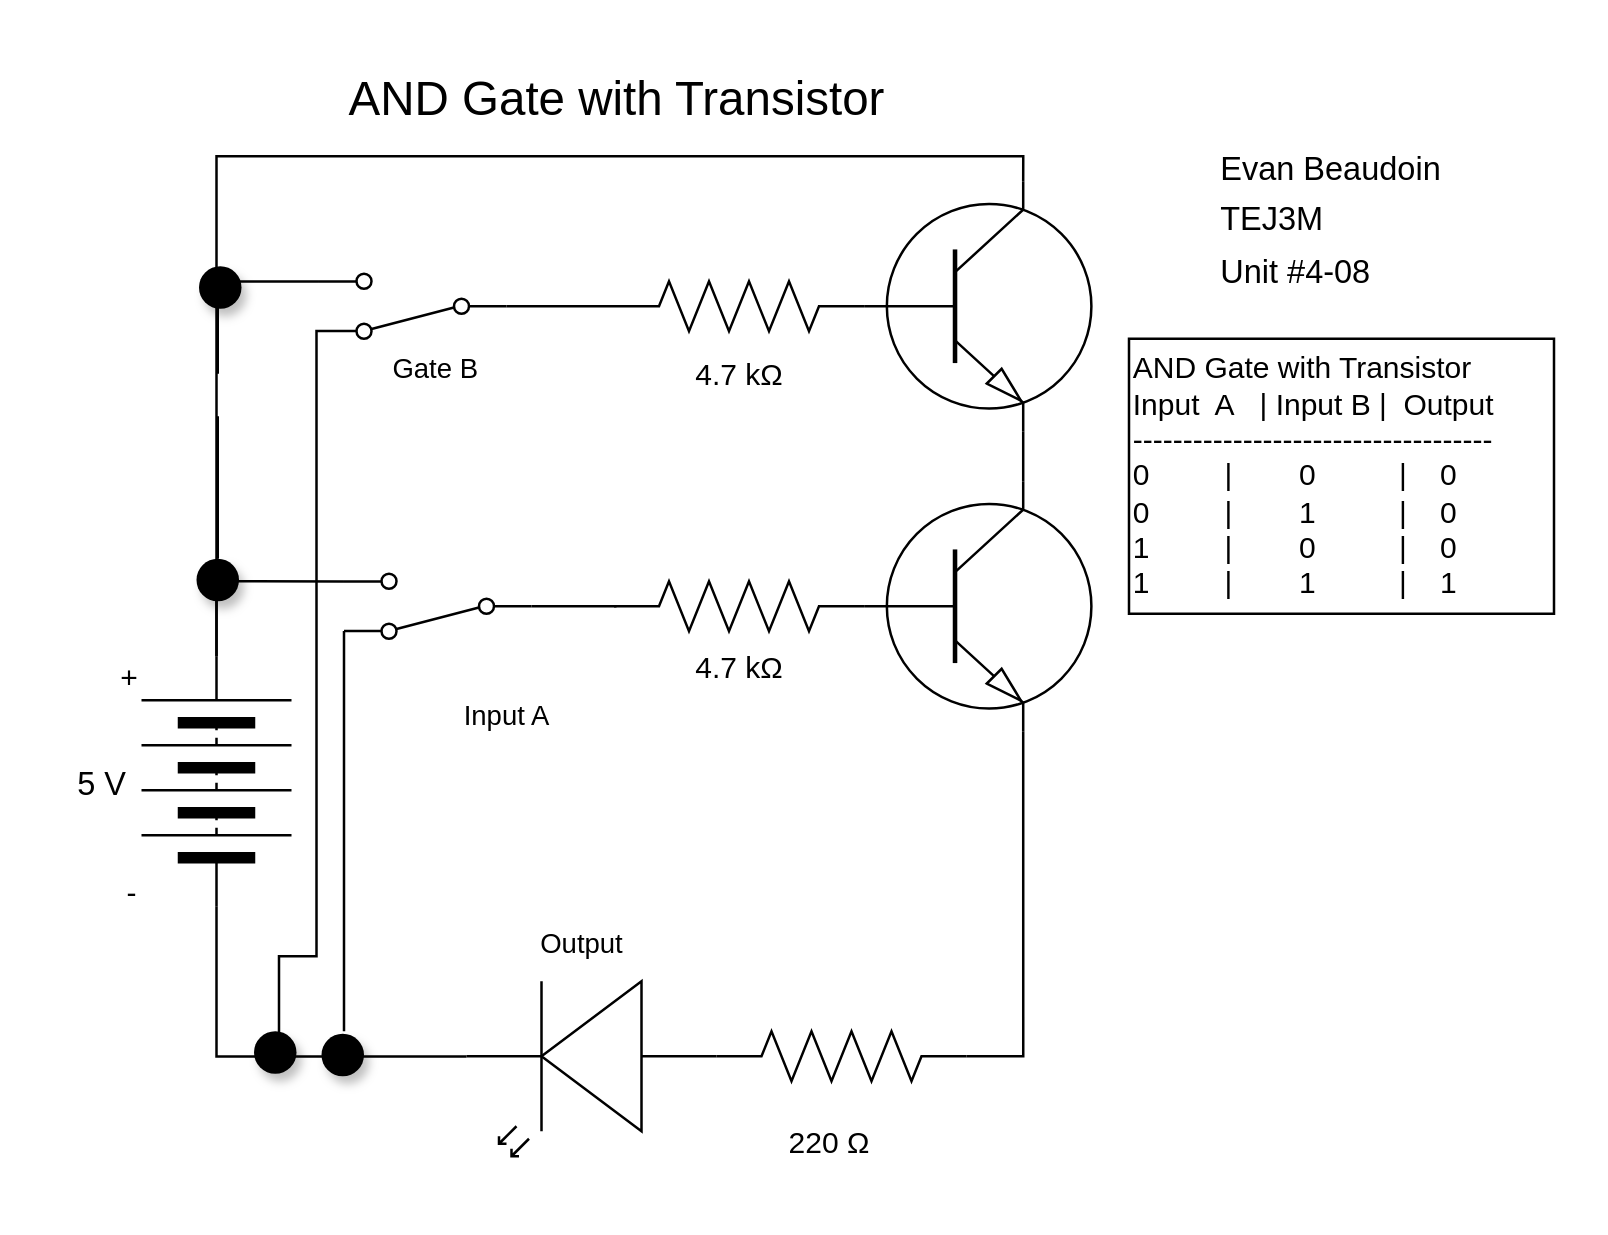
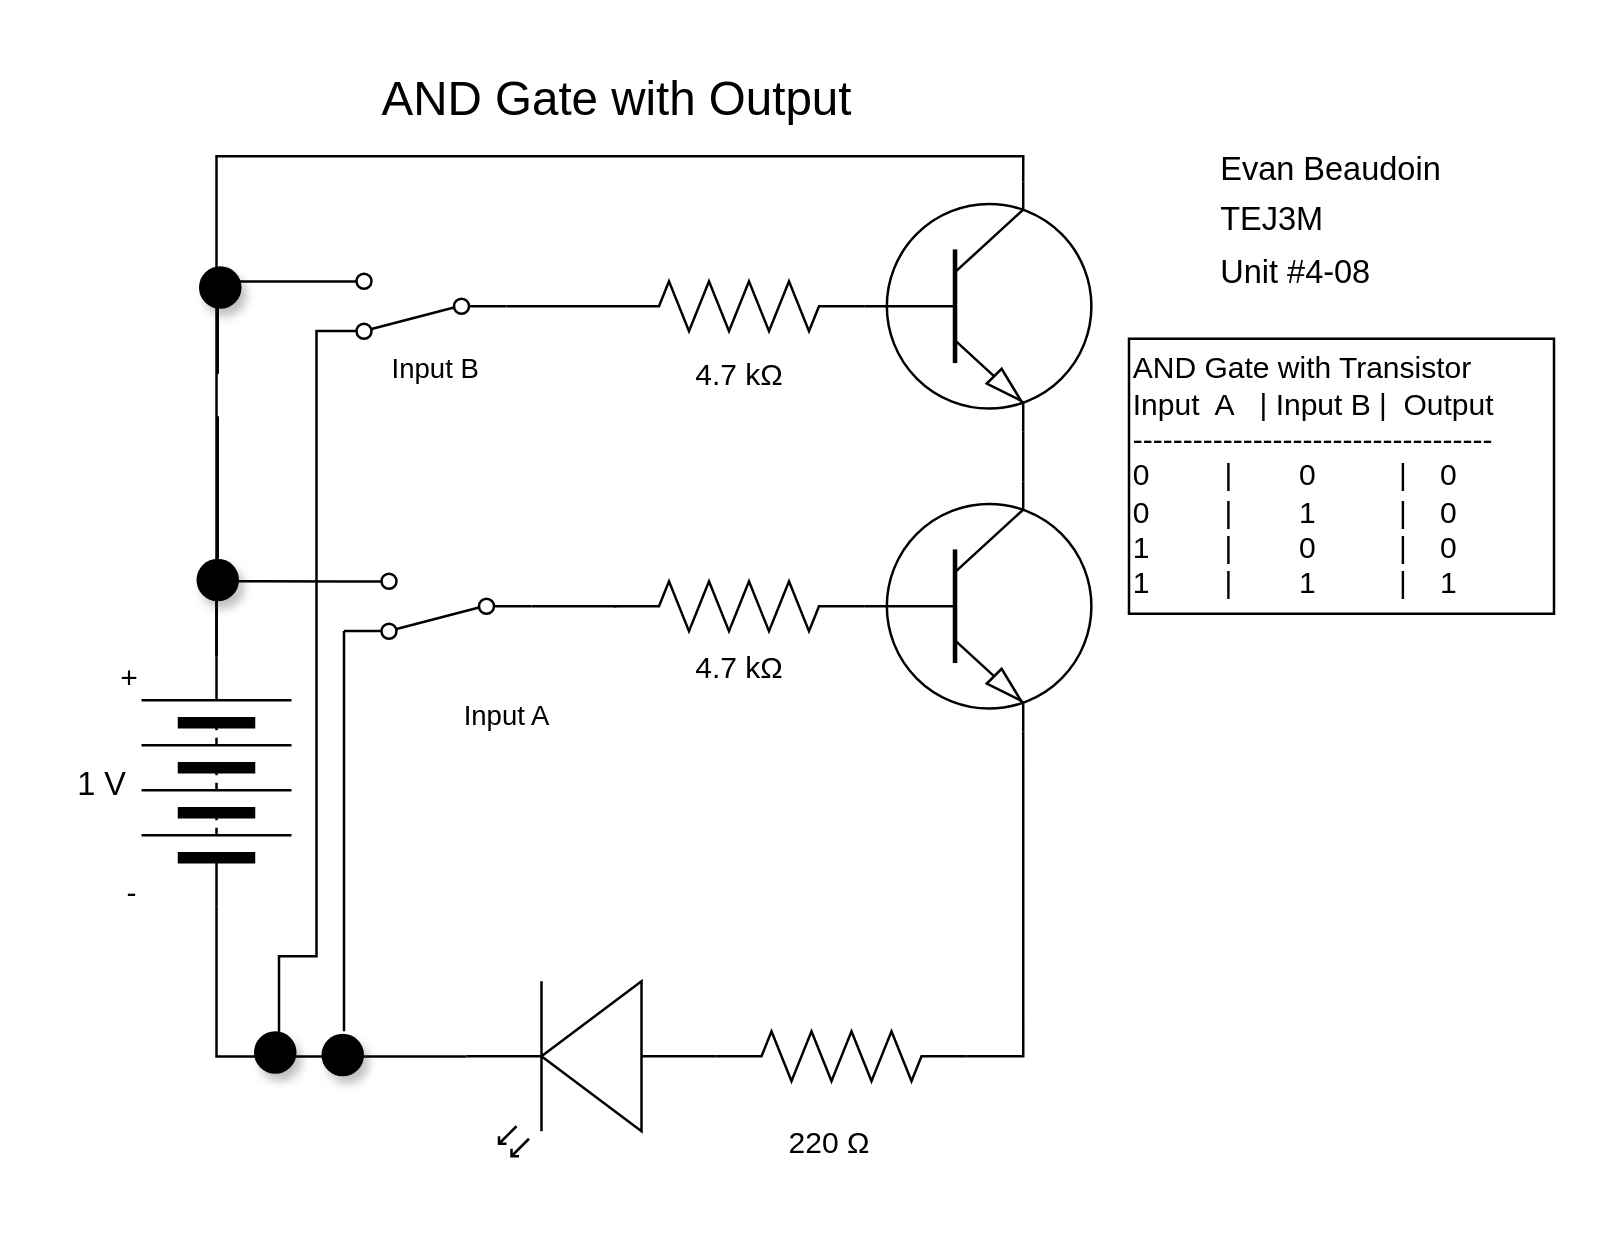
(618, 101) -> (618, 101)
(440, 369) -> (440, 369)
(103, 784) -> (103, 784)
(581, 944) -> none
